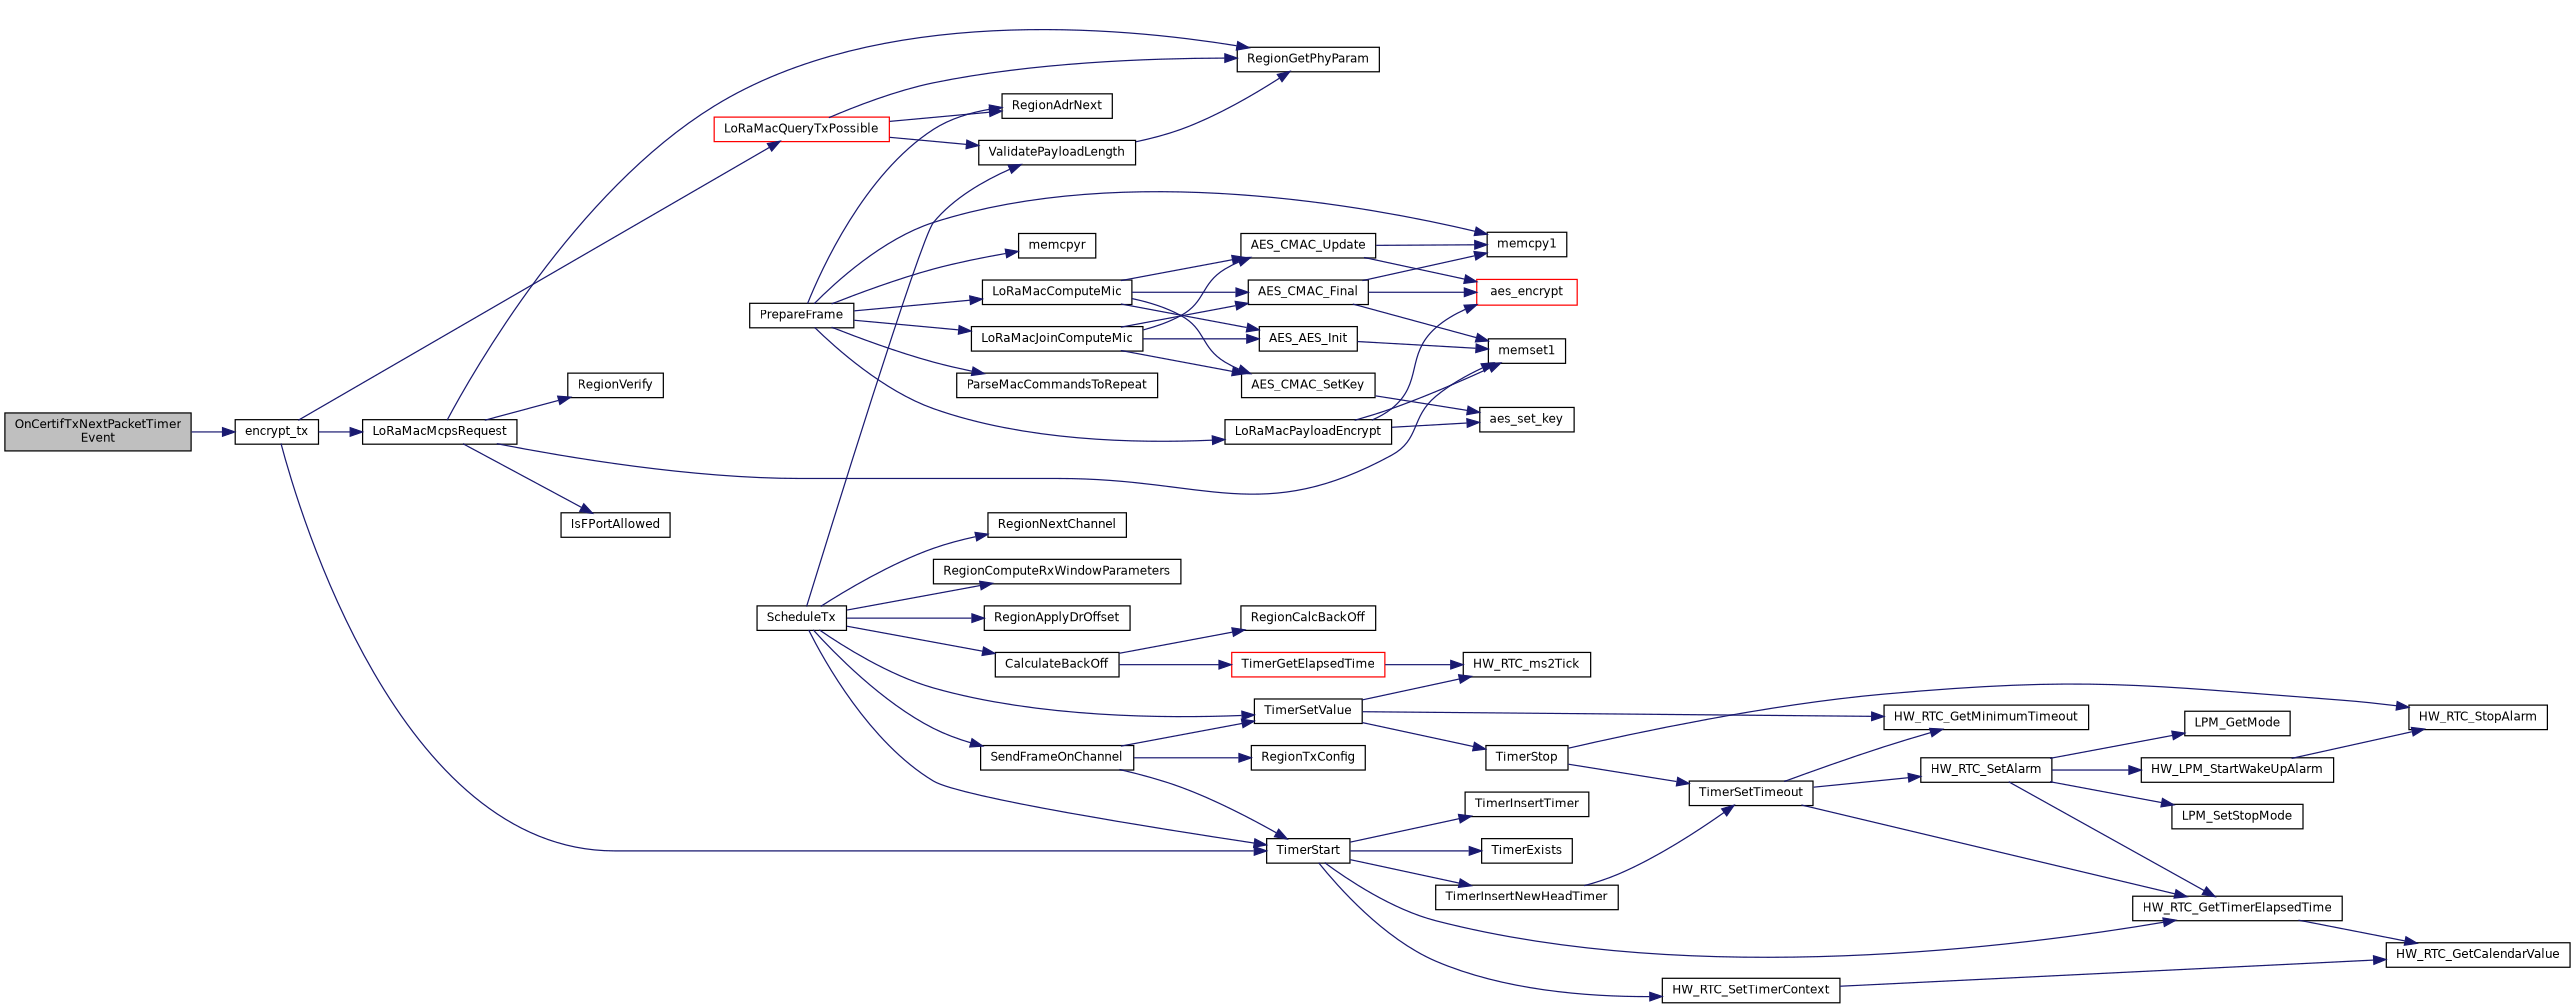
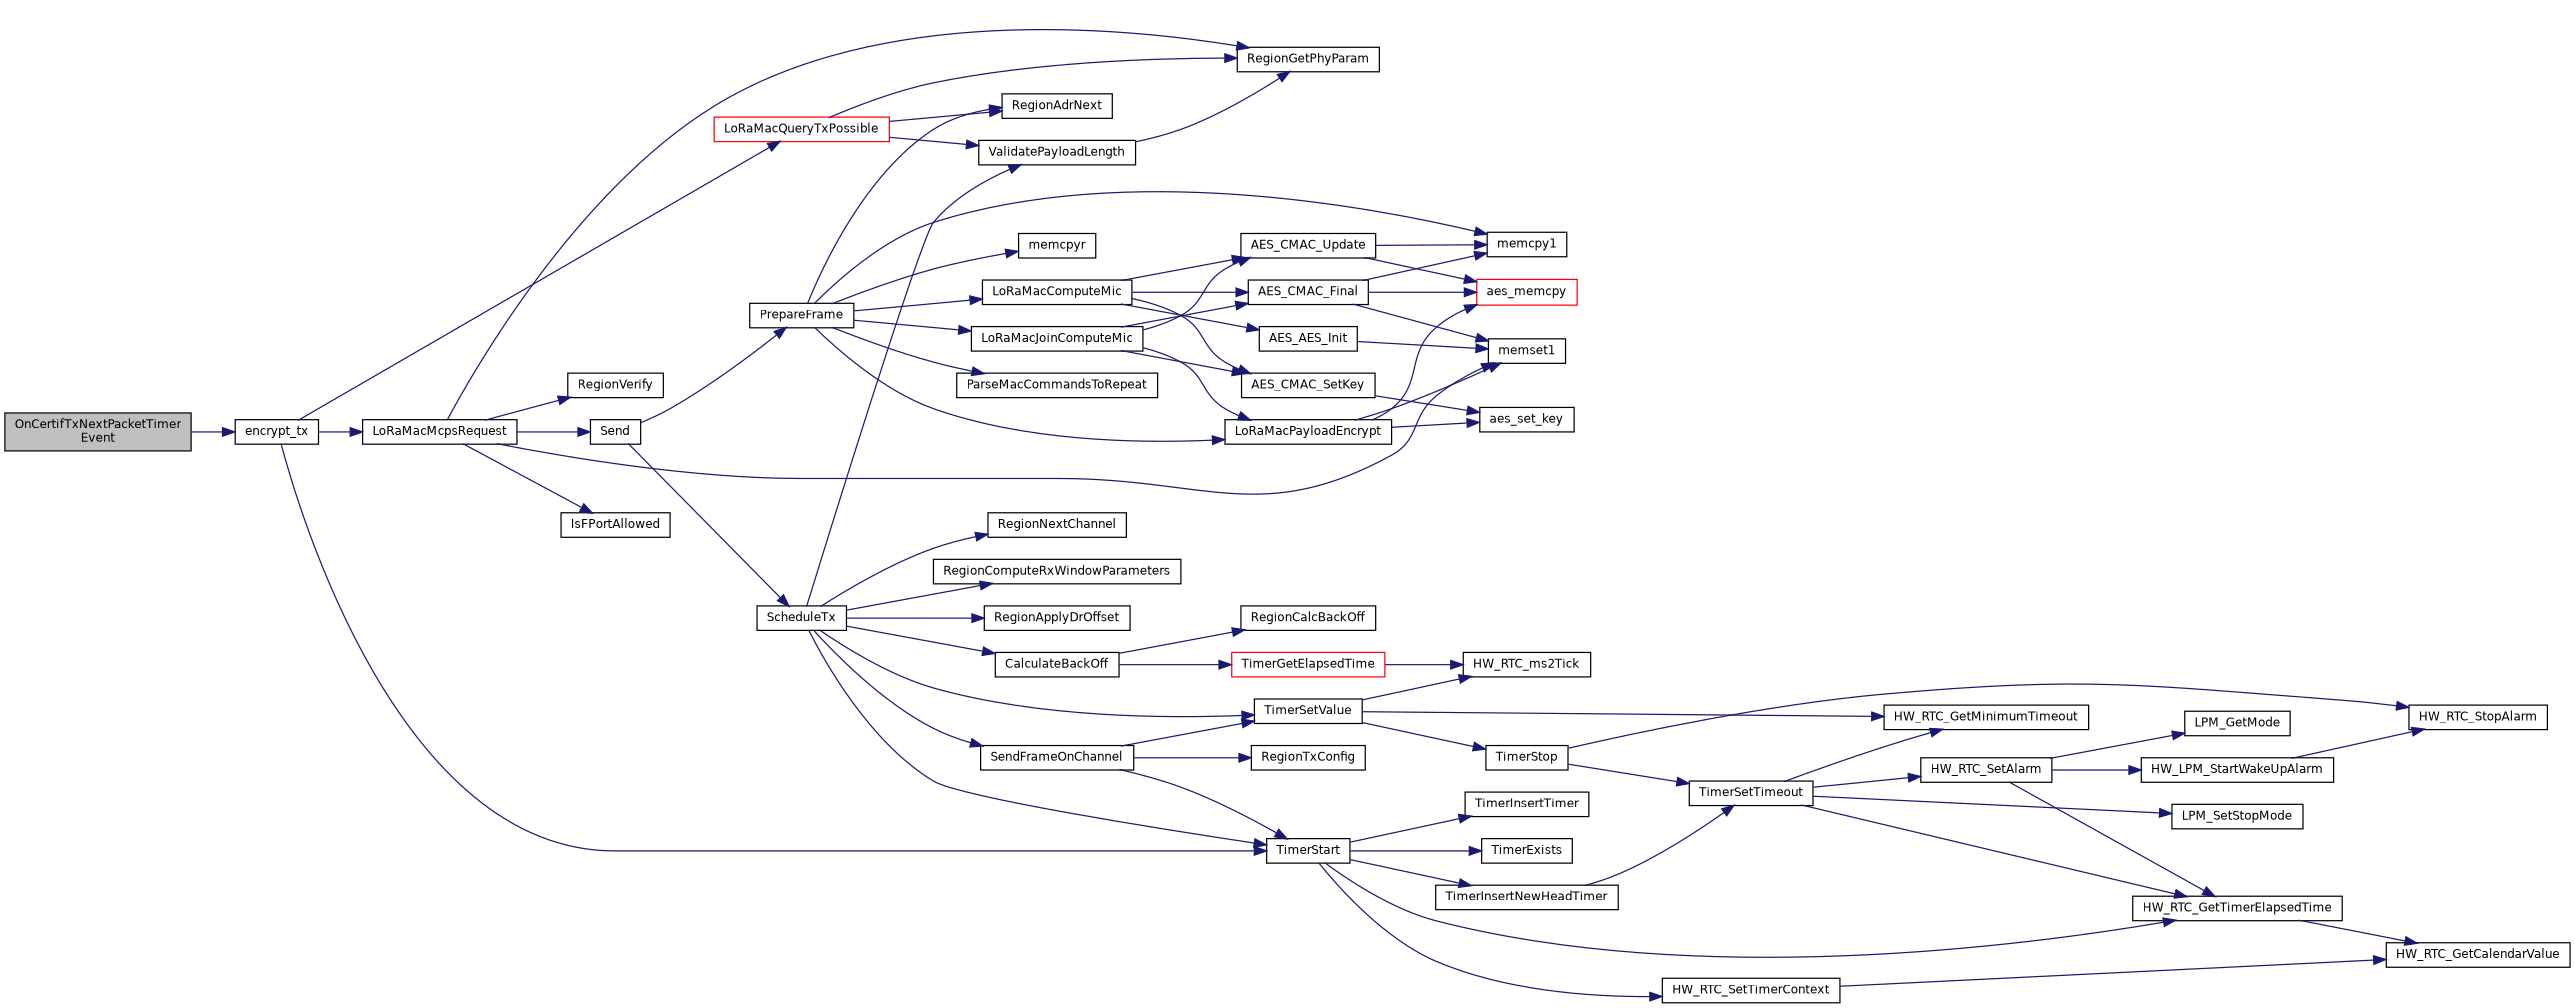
(1527, 292) -> (1527, 292)
(1195, 339) -> (1196, 375)
none -> (616, 432)
(2106, 792) -> (1986, 805)
